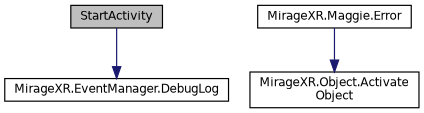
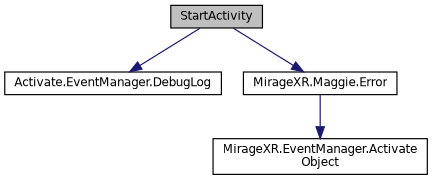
none -> (263, 47)
(117, 90) -> (113, 83)
(334, 90) -> (320, 157)
